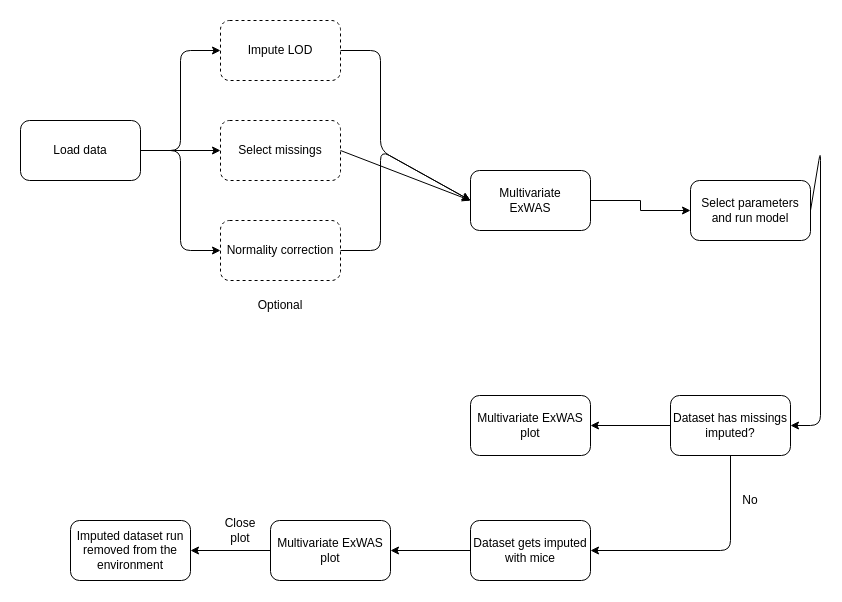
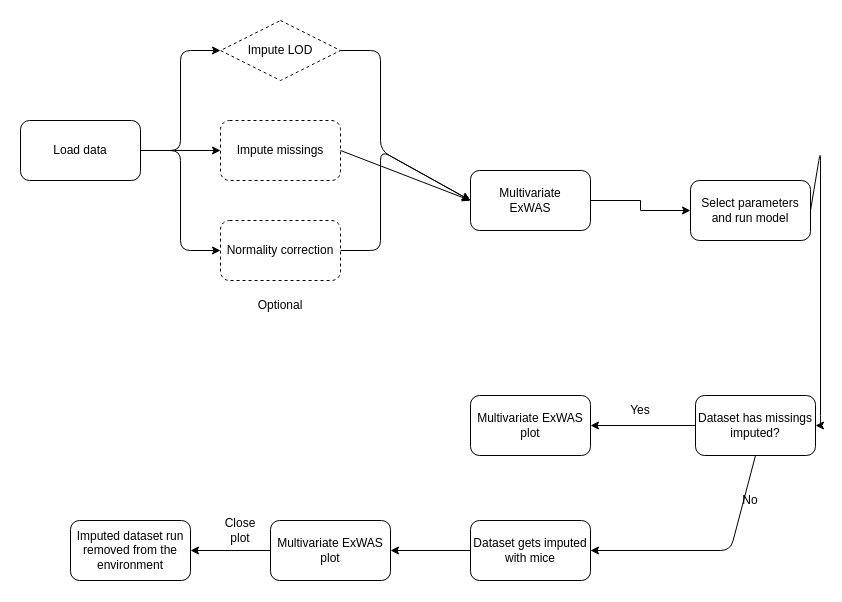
(281, 51) -> (281, 51)
(281, 151) -> (281, 151)
none -> (641, 411)
(731, 426) -> (756, 426)
